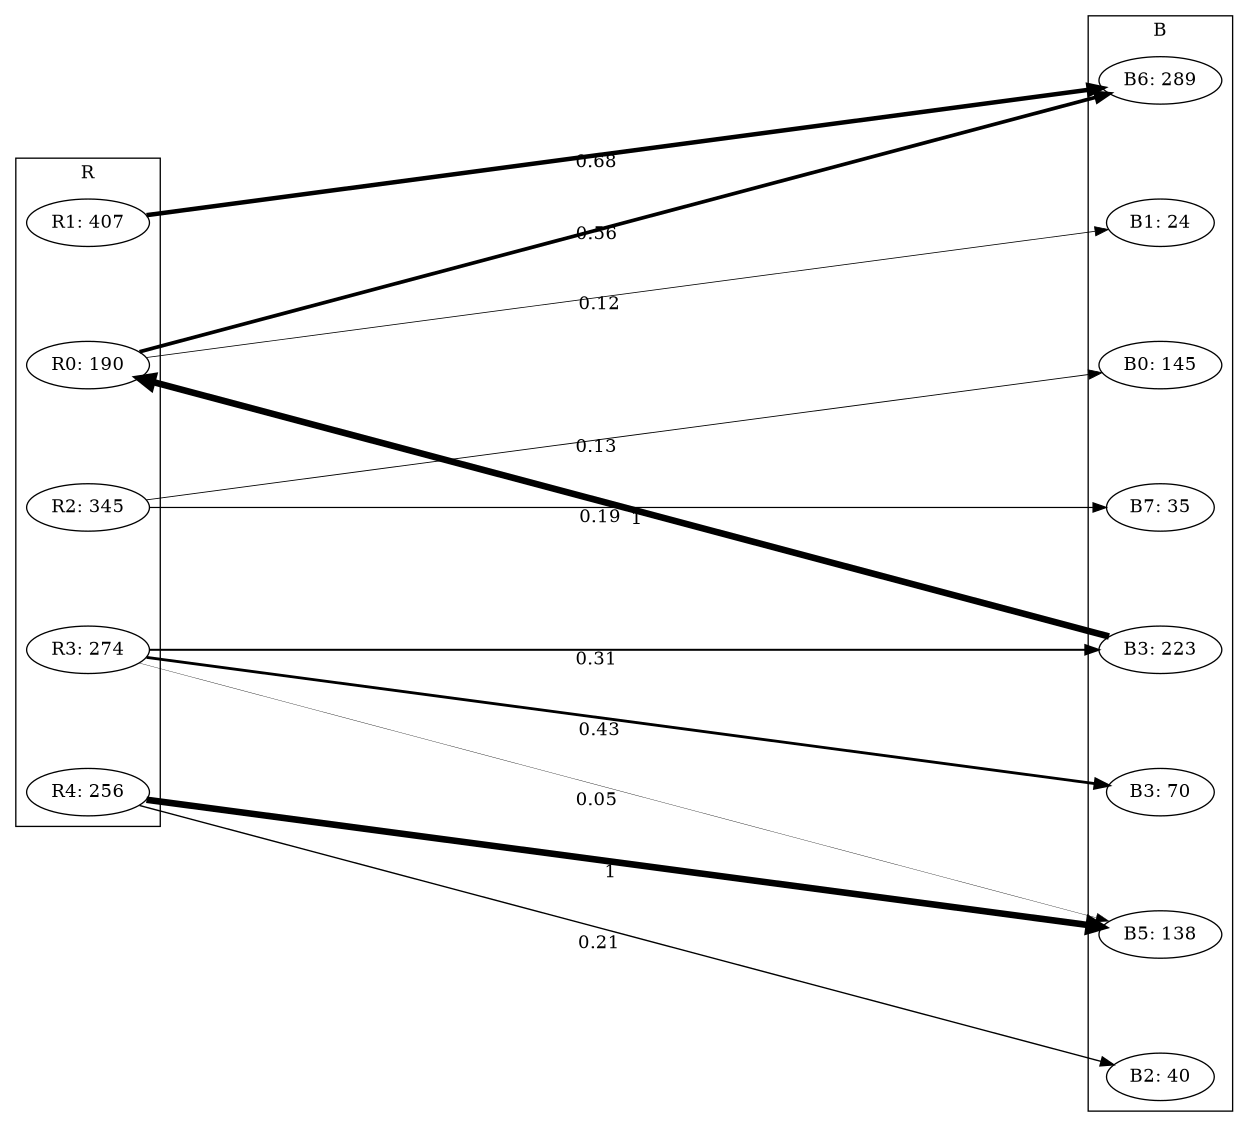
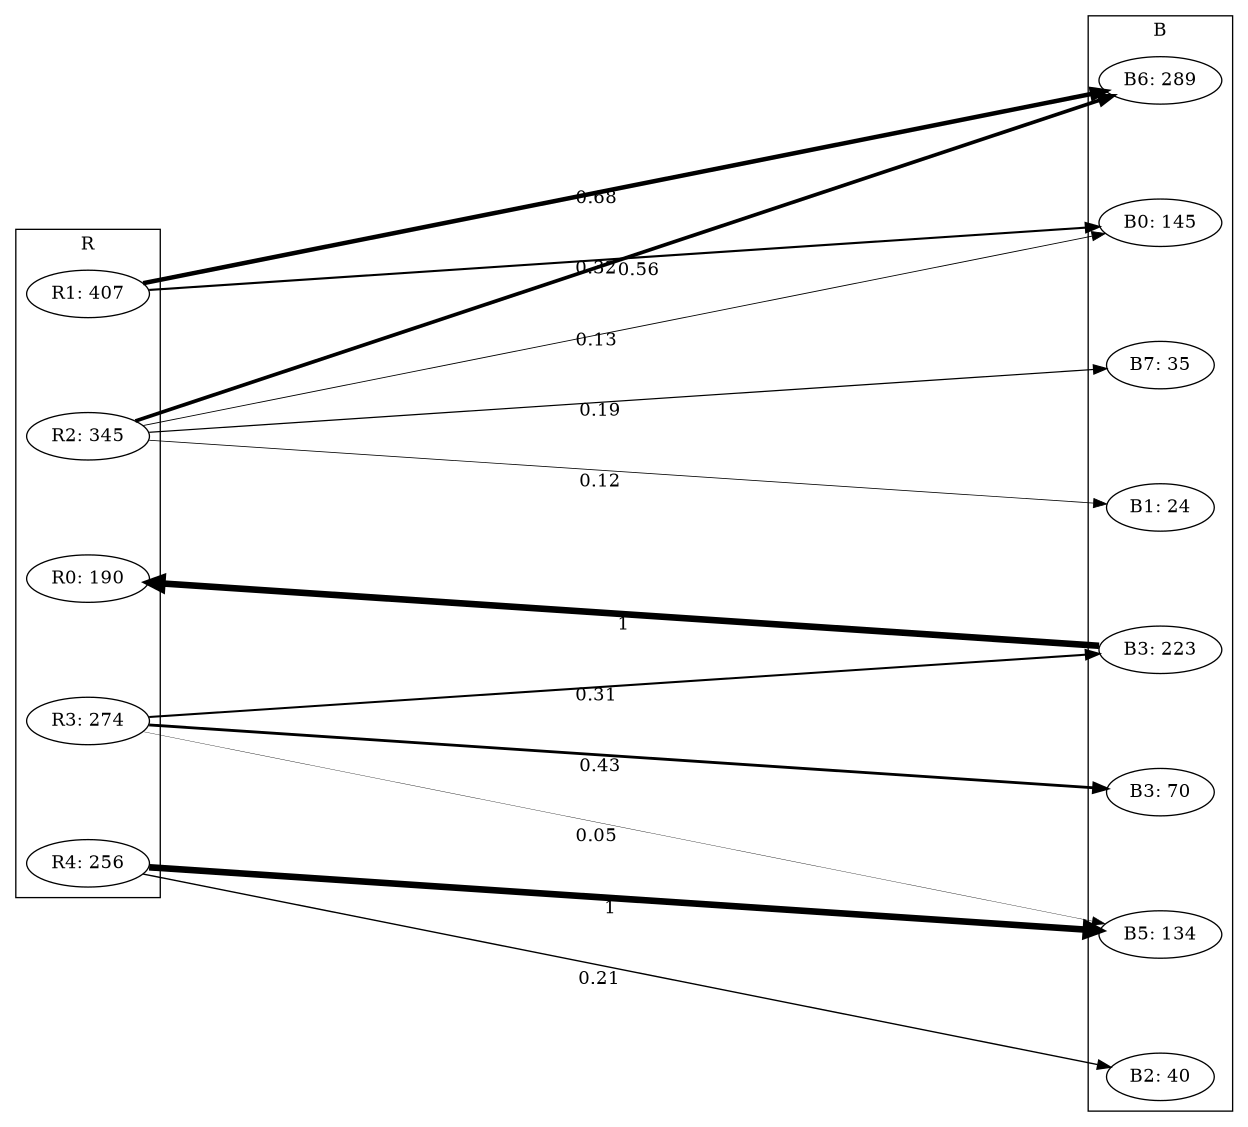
(618, 224) -> (594, 269)
none -> (571, 262)
(621, 294) -> (621, 472)
(1160, 935) -> (1160, 935)
